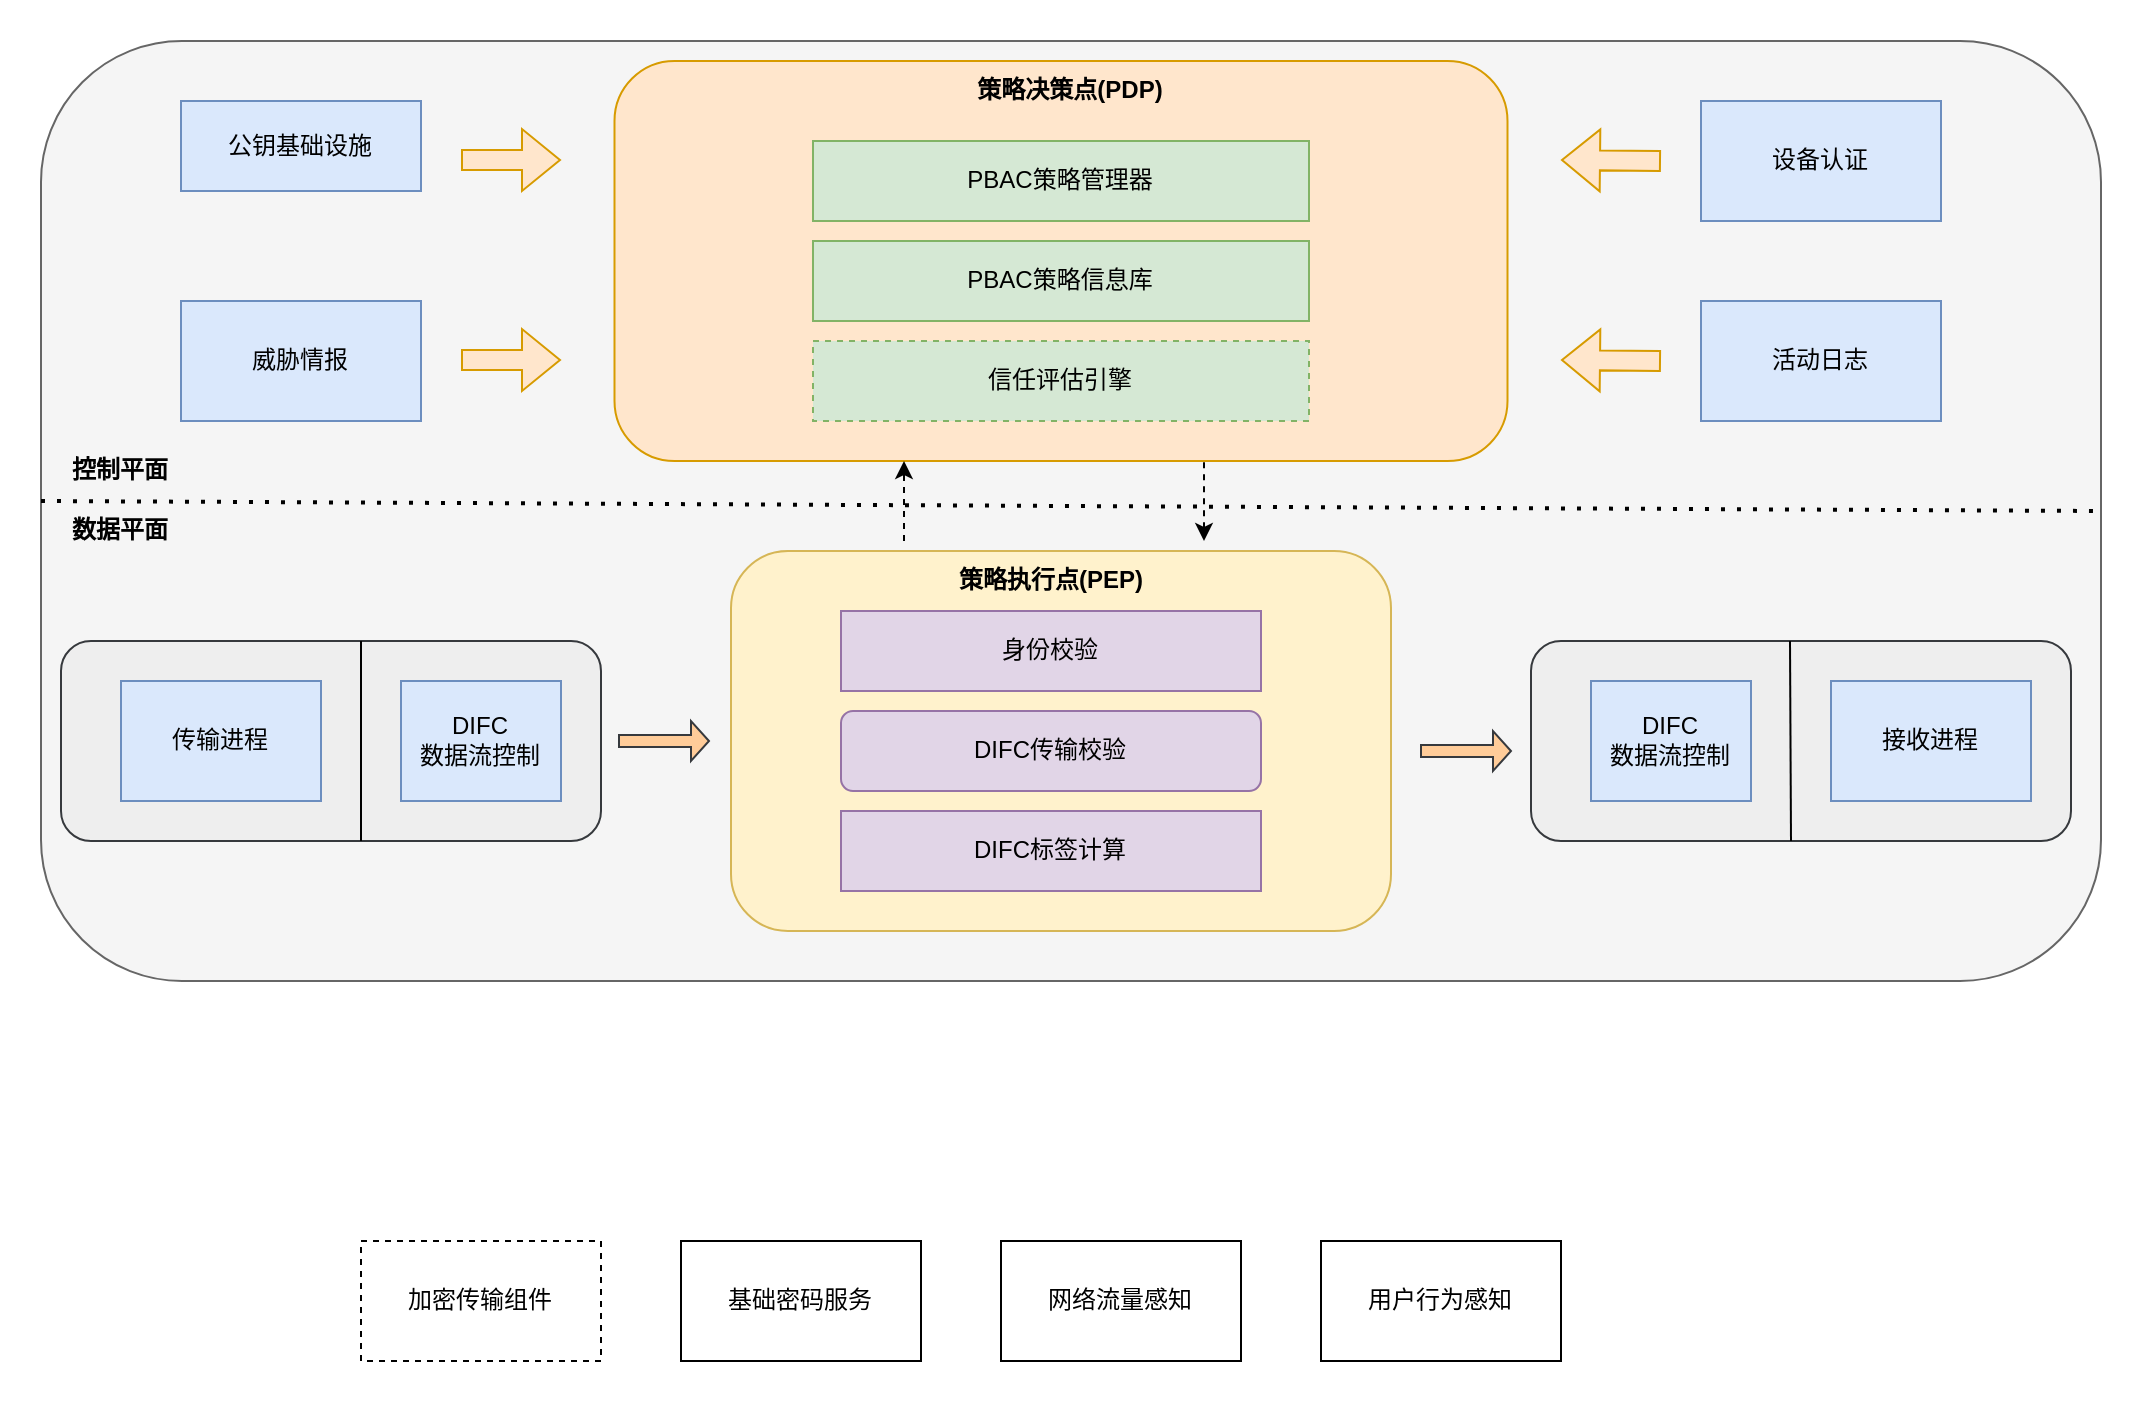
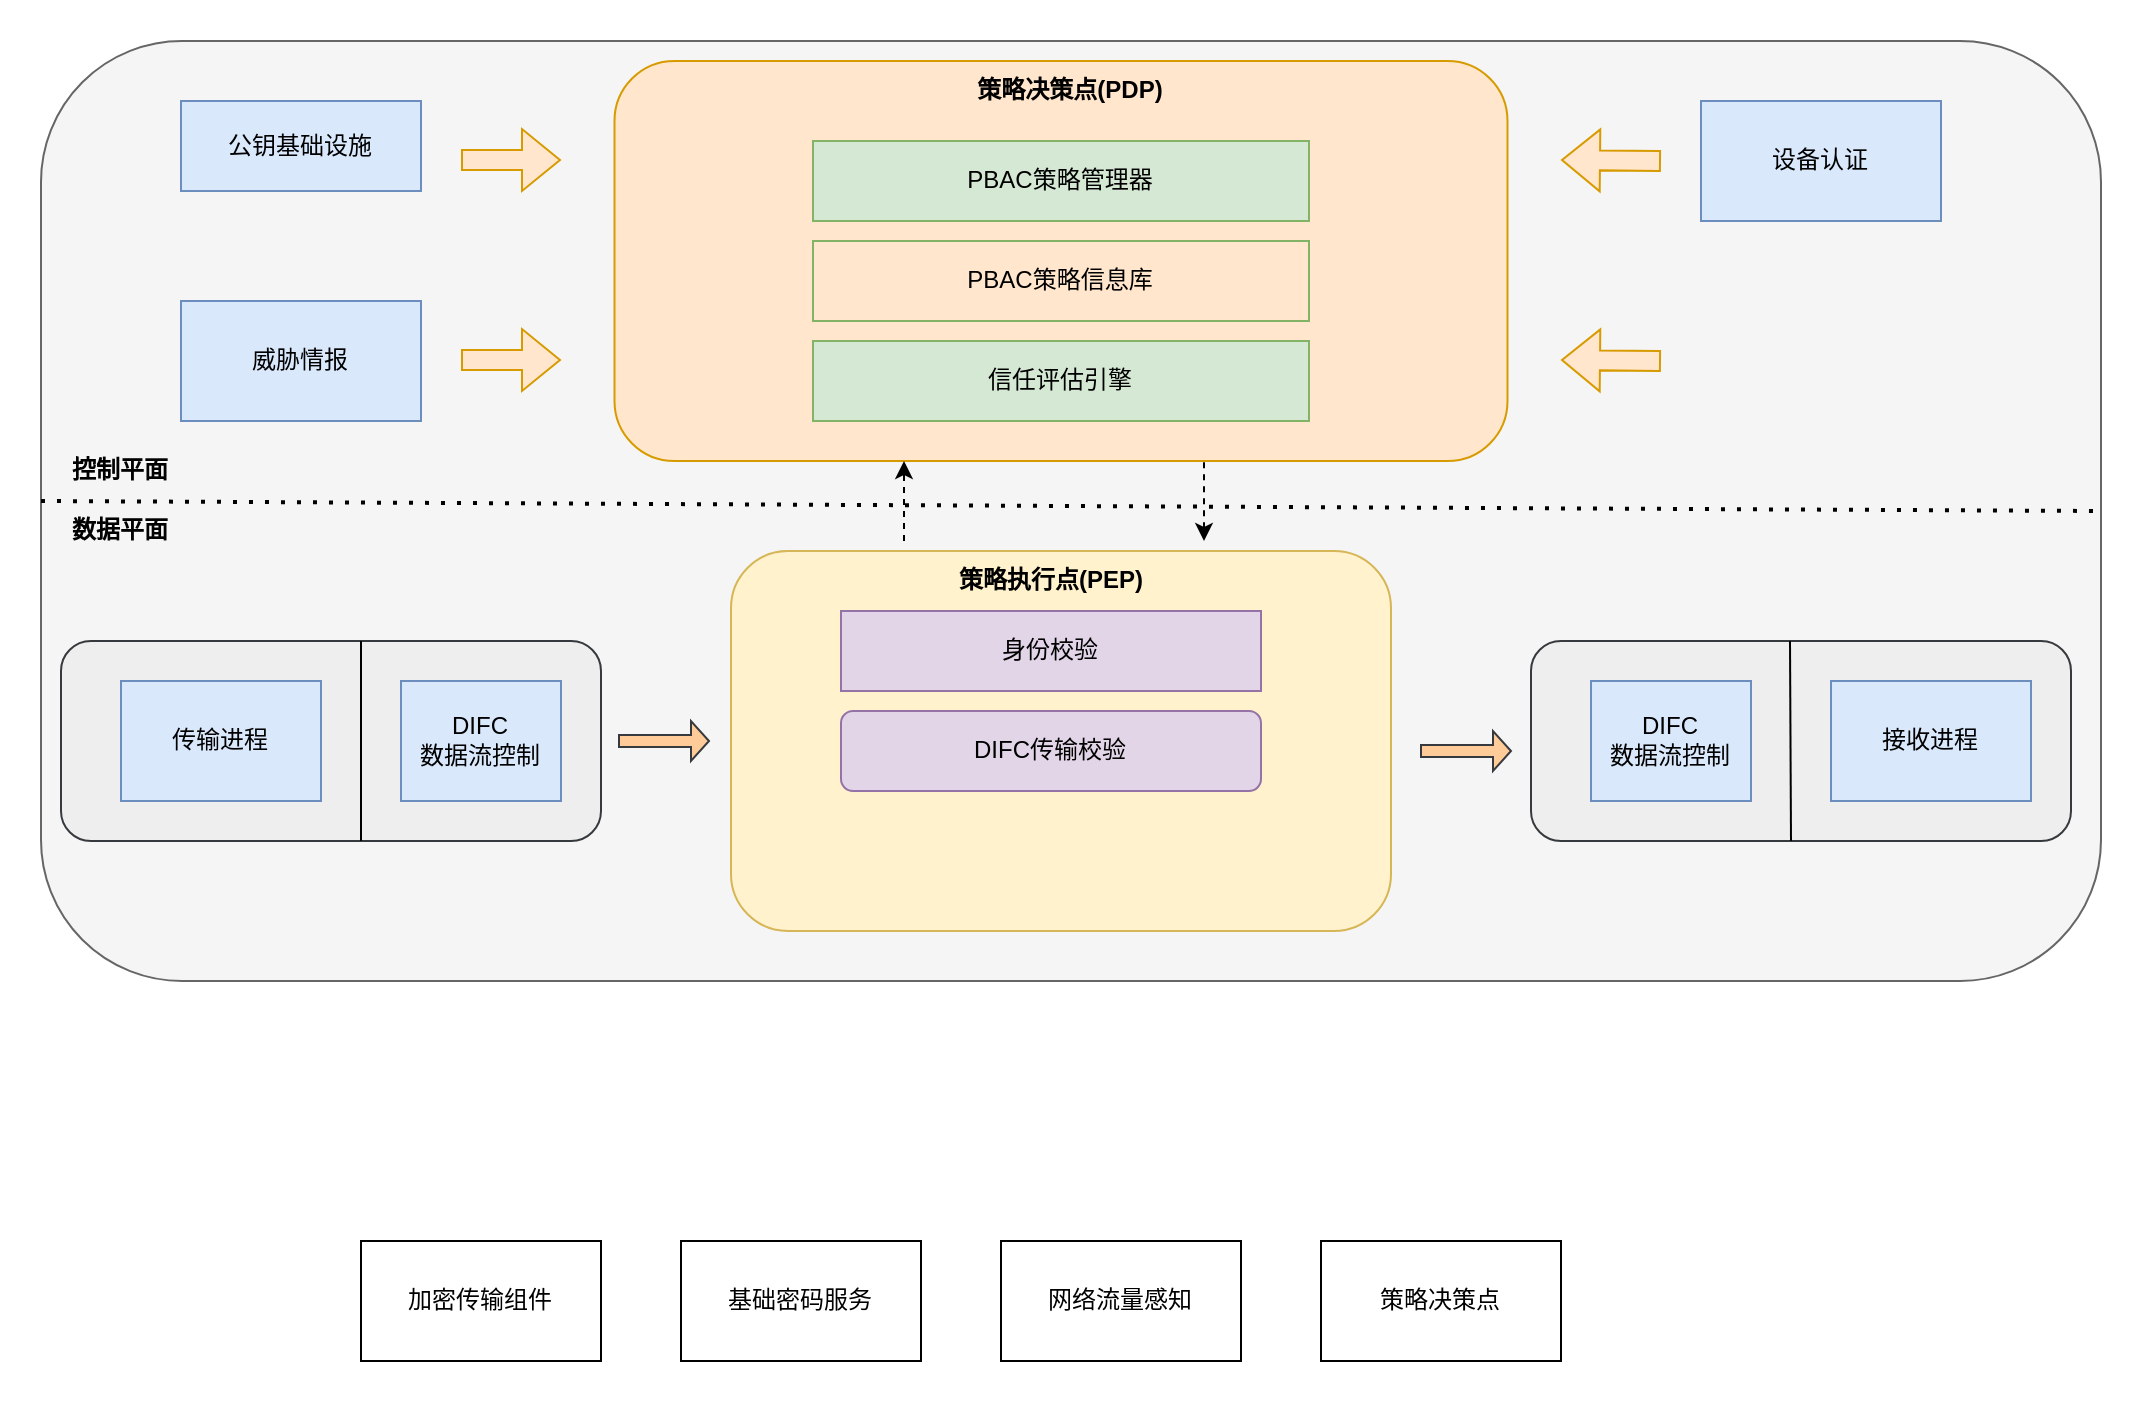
(1061, 281) -> (1061, 281)
(1821, 361) -> none
(1061, 381) -> (1061, 381)
(1051, 851) -> none
(481, 1301) -> (481, 1301)
(1441, 1301) -> (1441, 1301)
